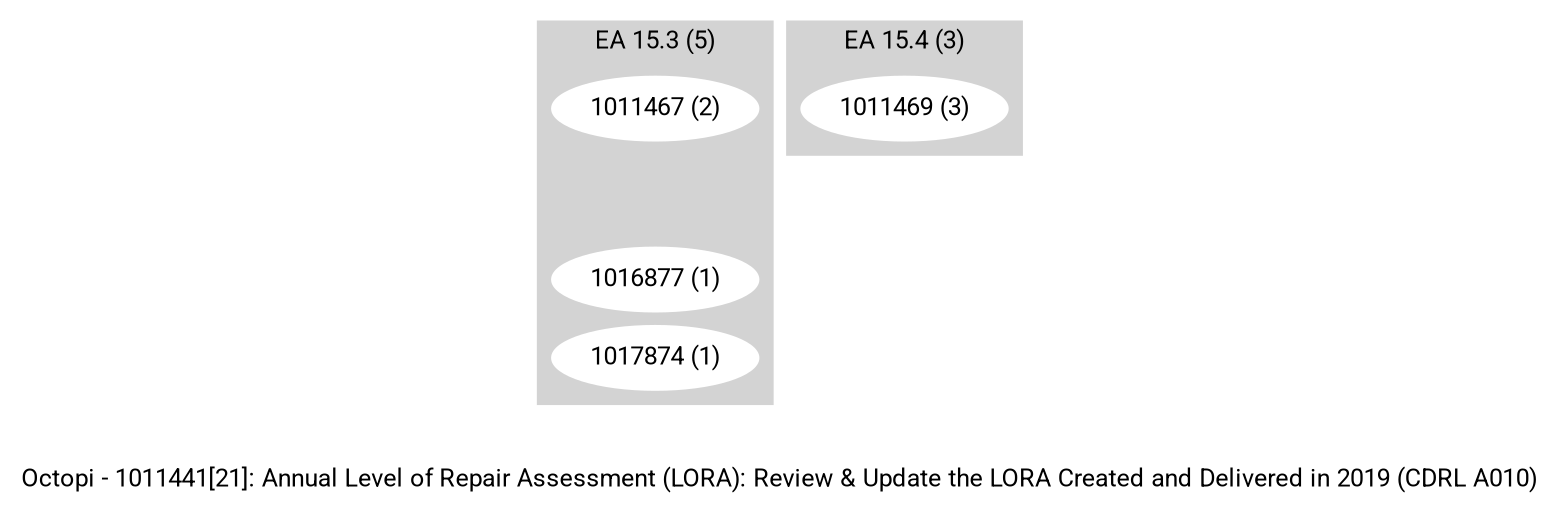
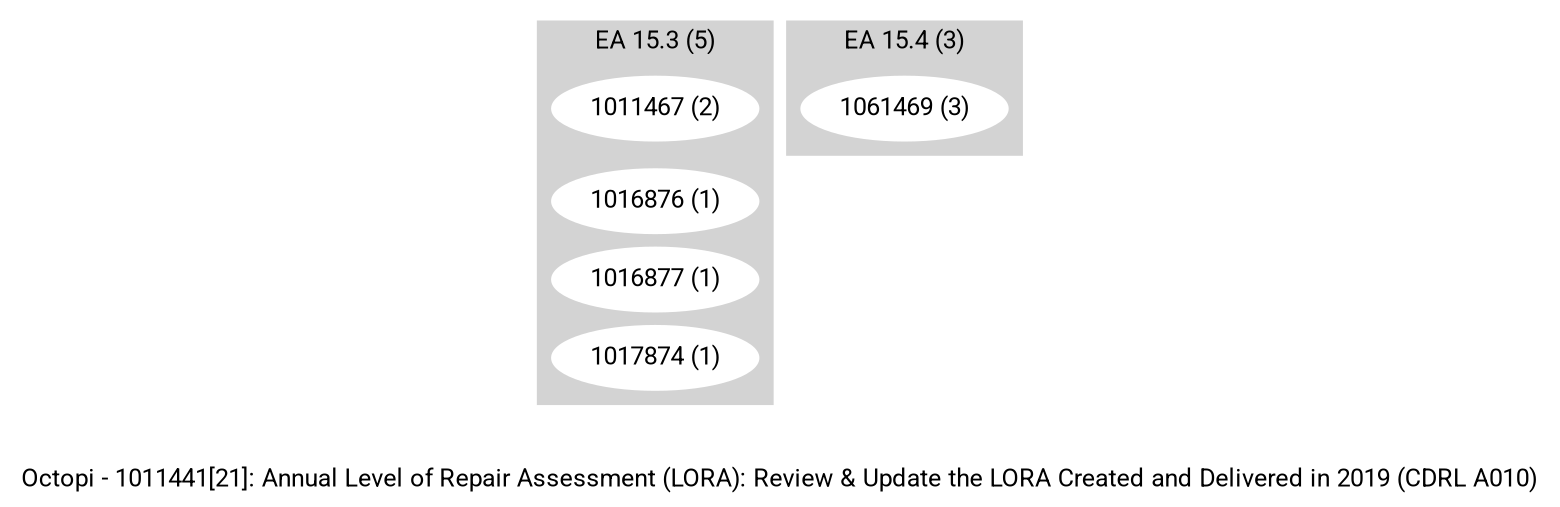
(905, 109) -> (905, 109)
none -> (655, 201)
